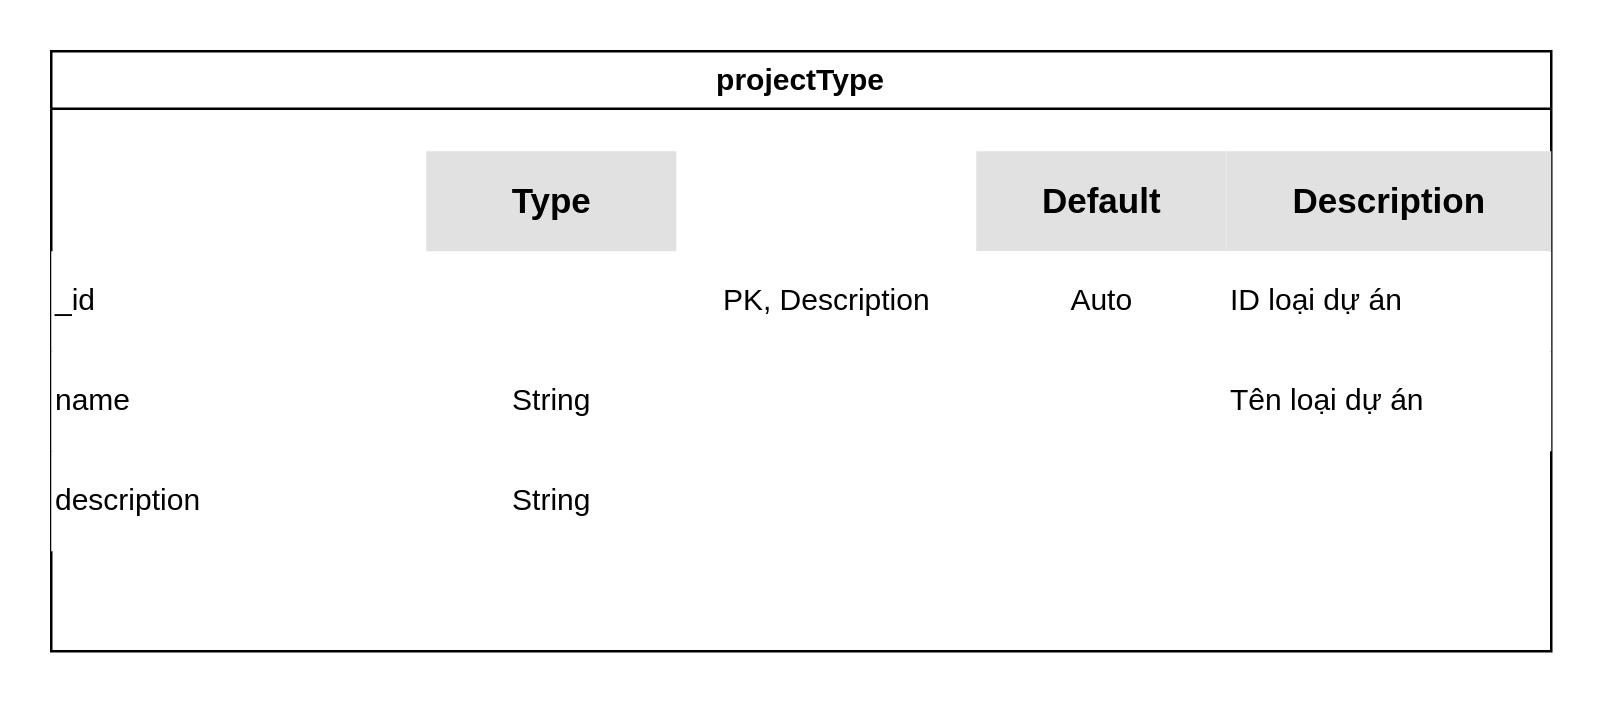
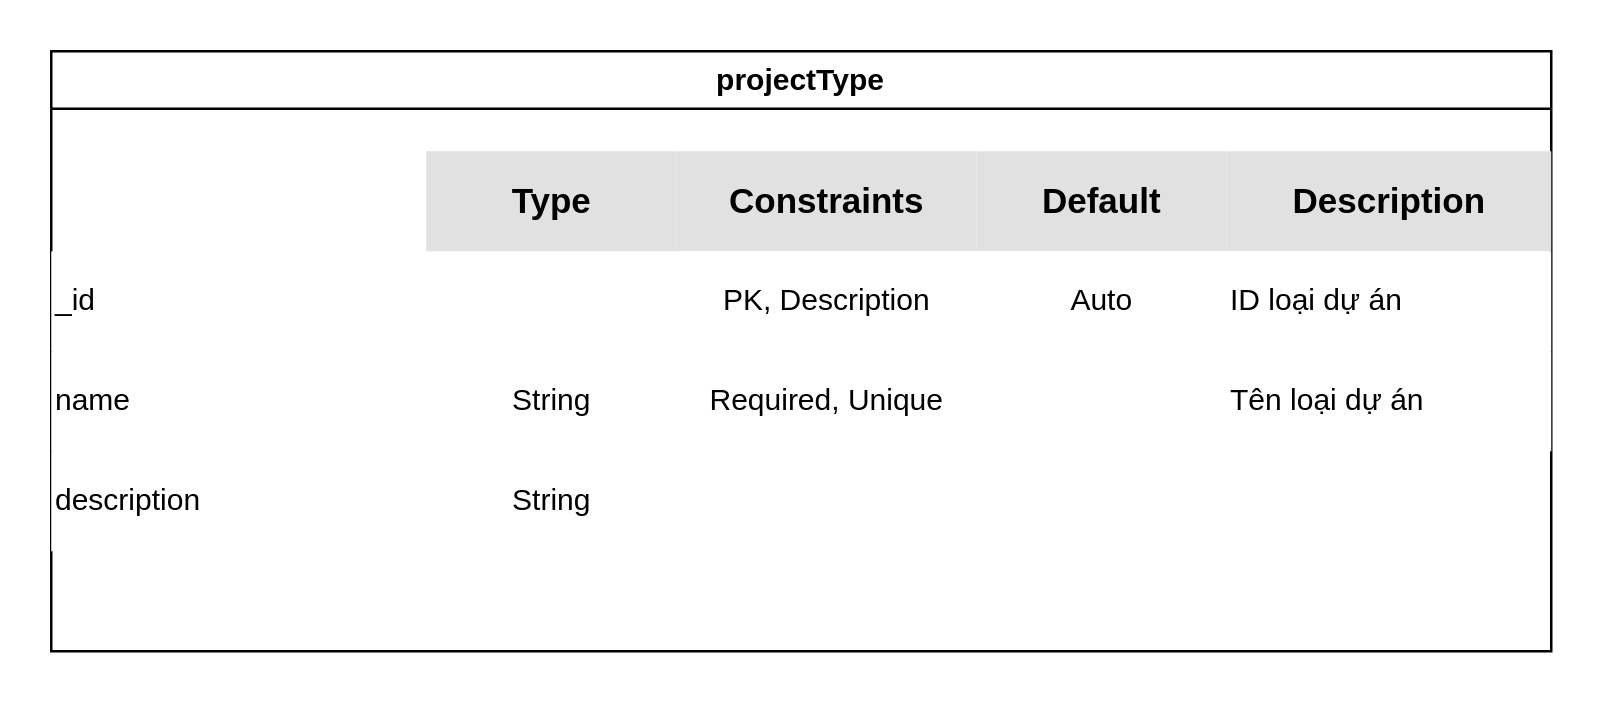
none -> (826, 201)
none -> (826, 401)
